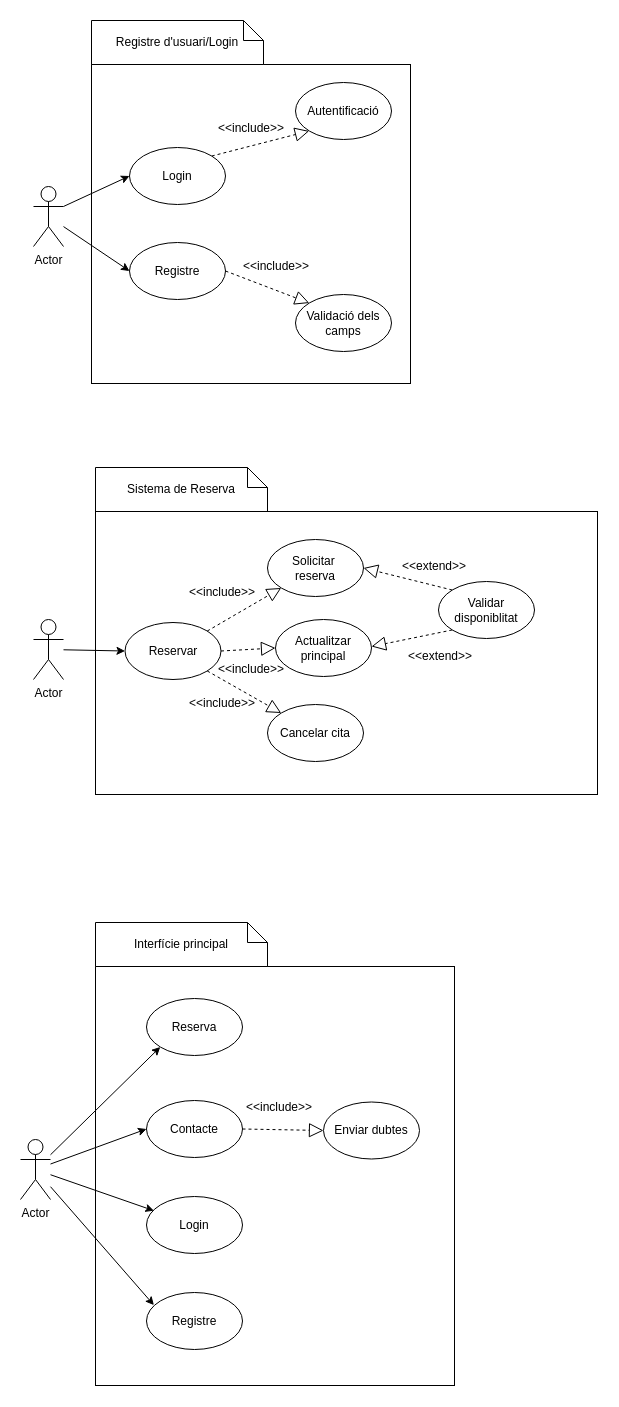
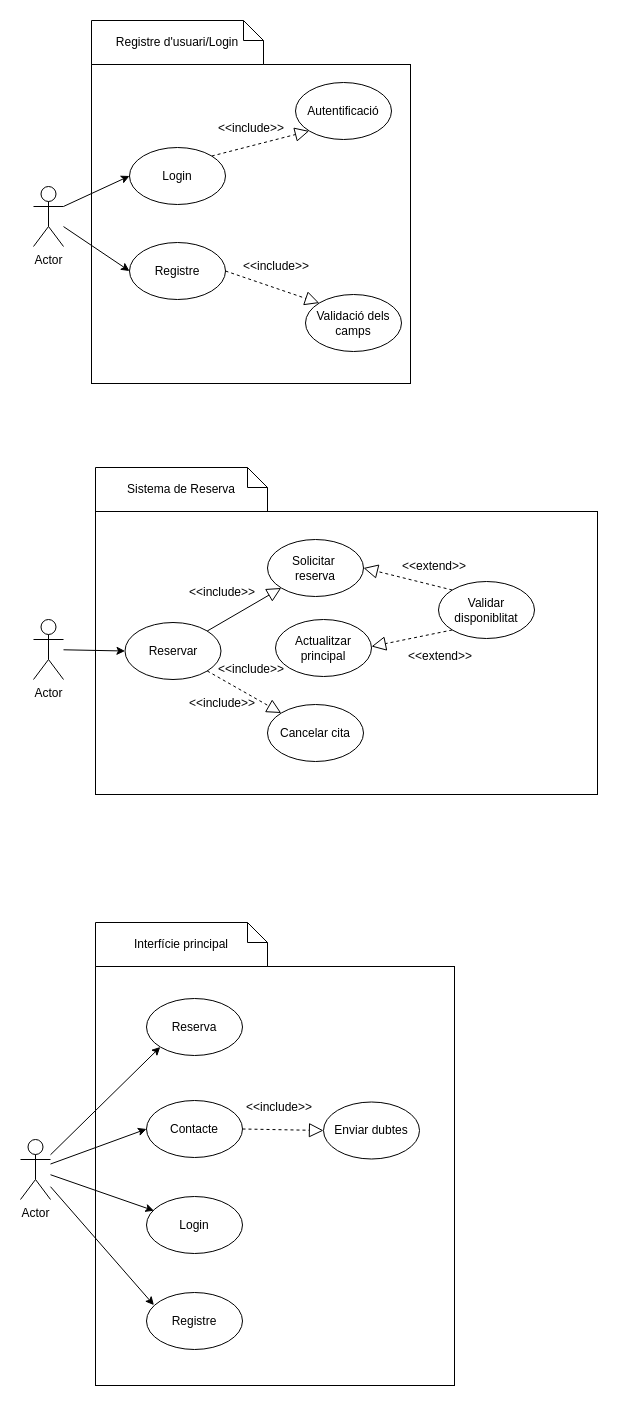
(344, 323) -> (354, 323)
(239, 613) -> (239, 613)
(241, 650) -> none
